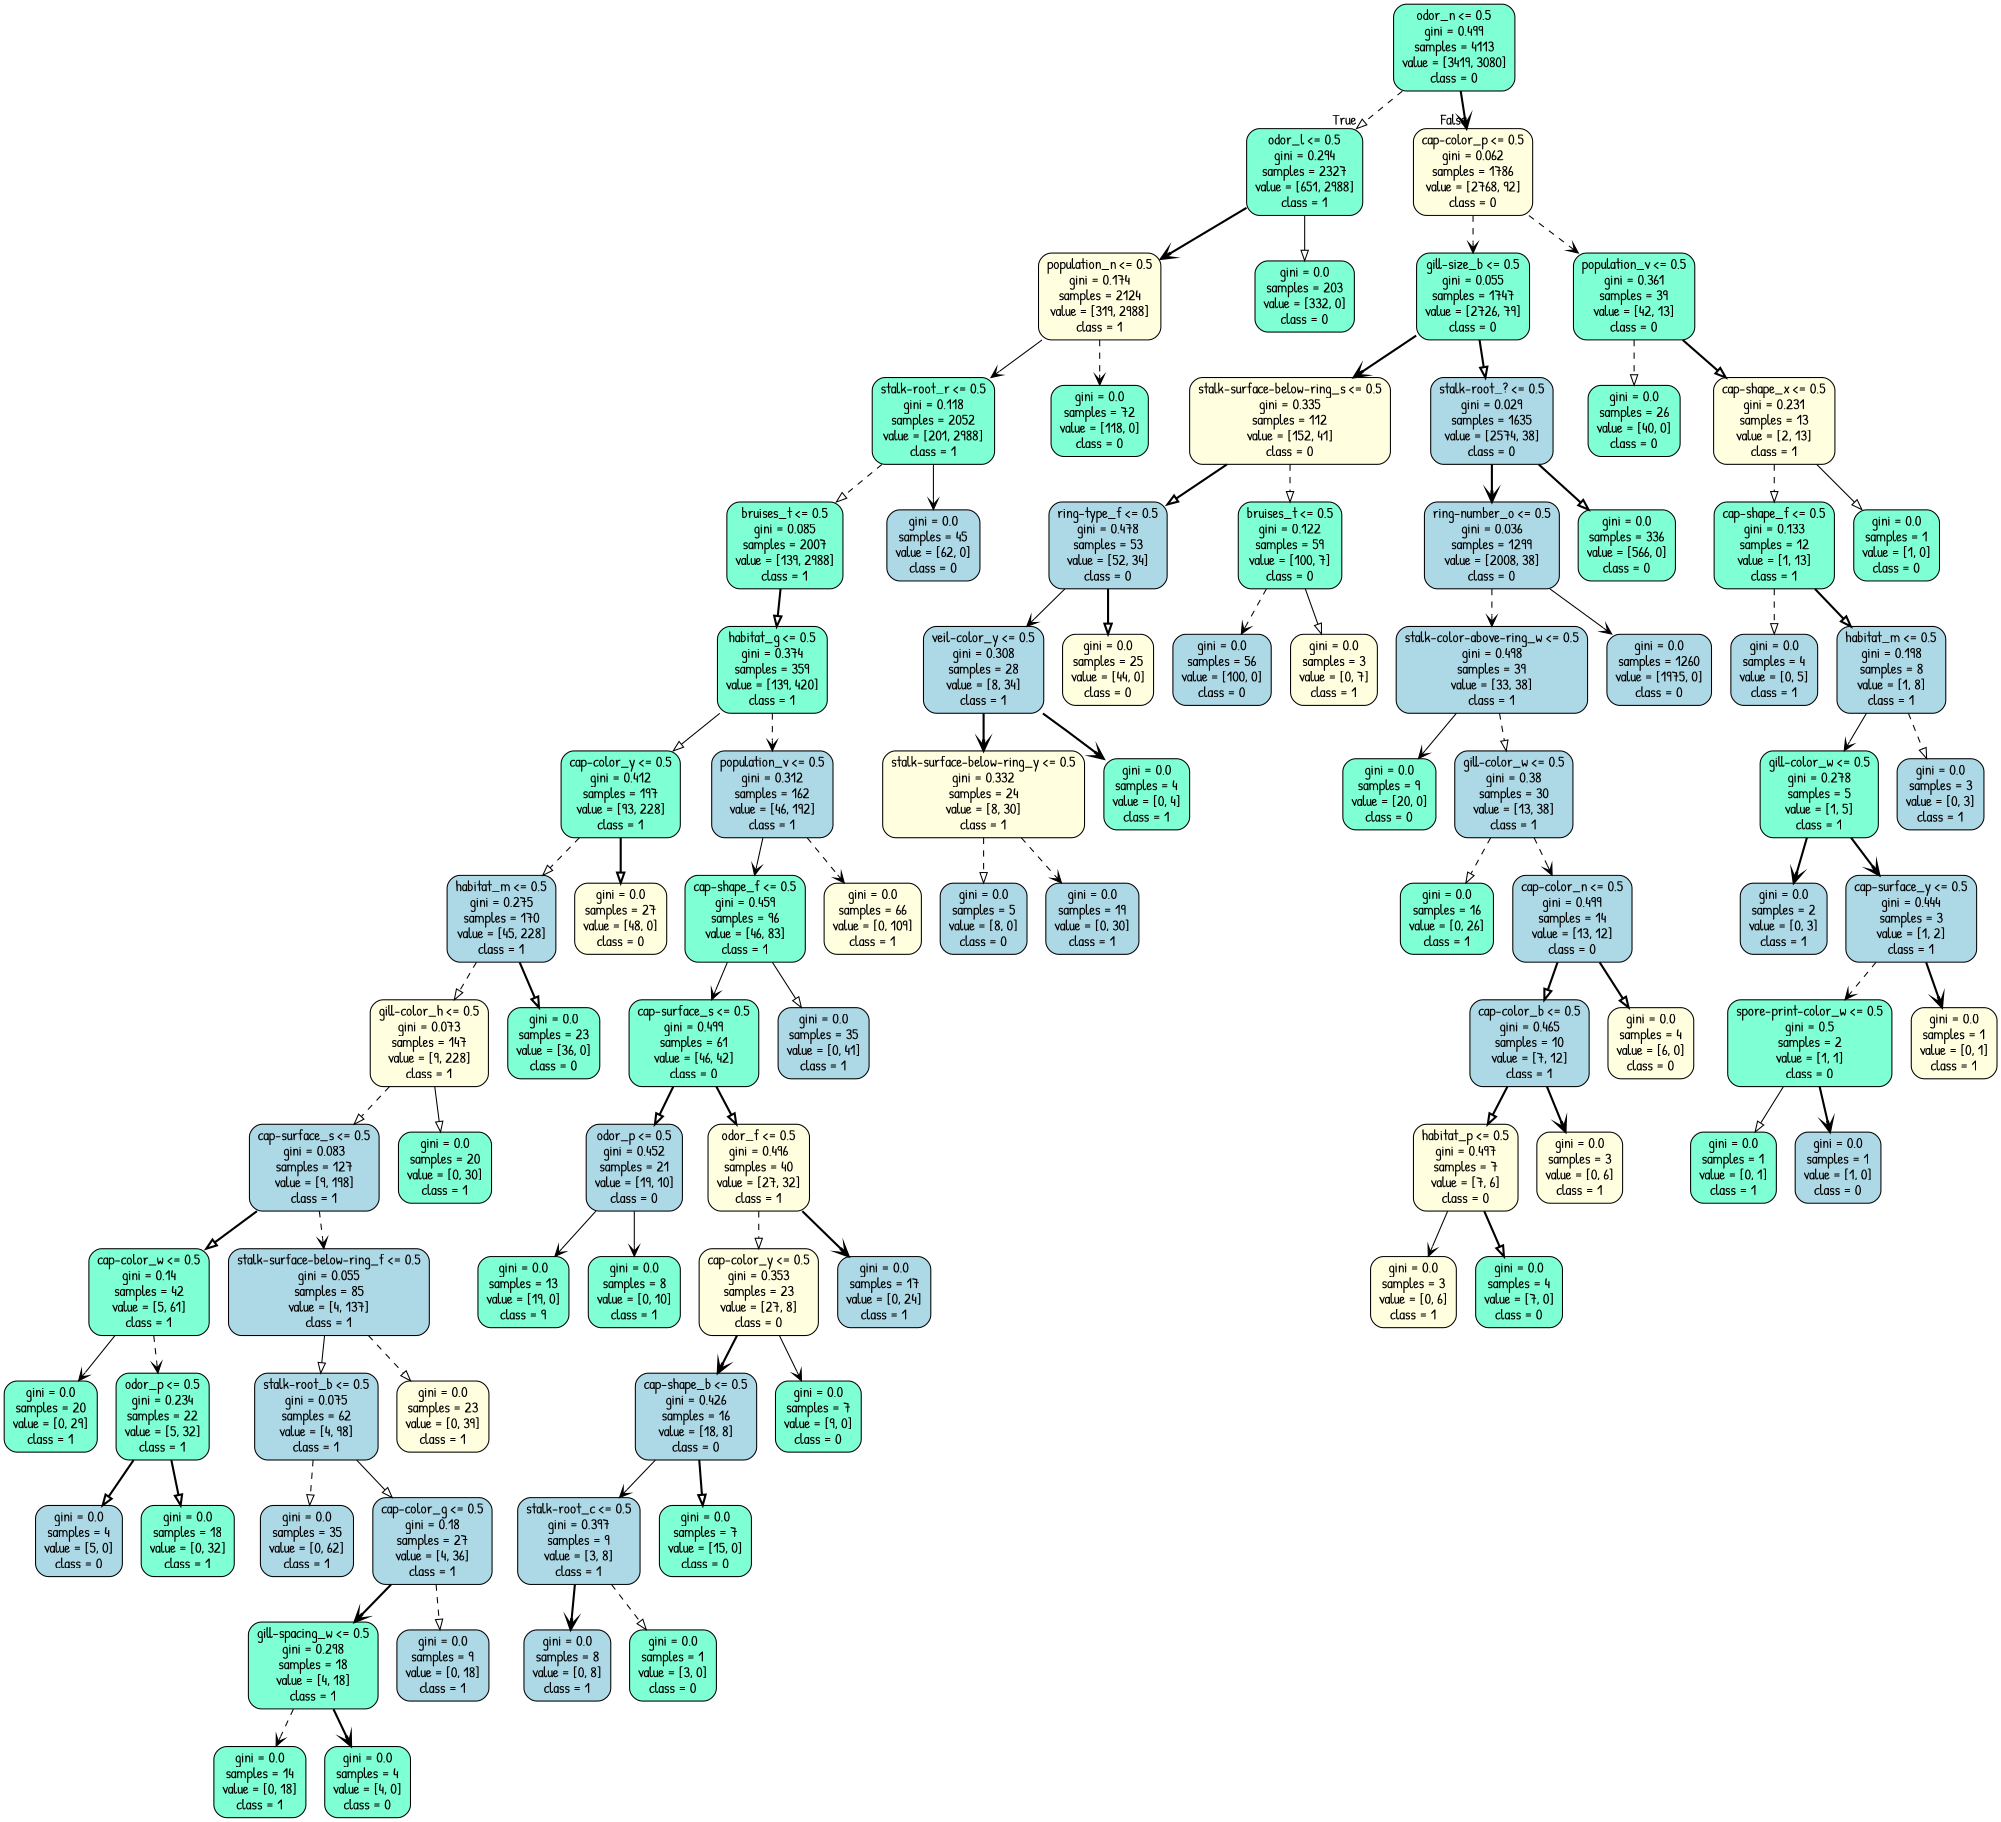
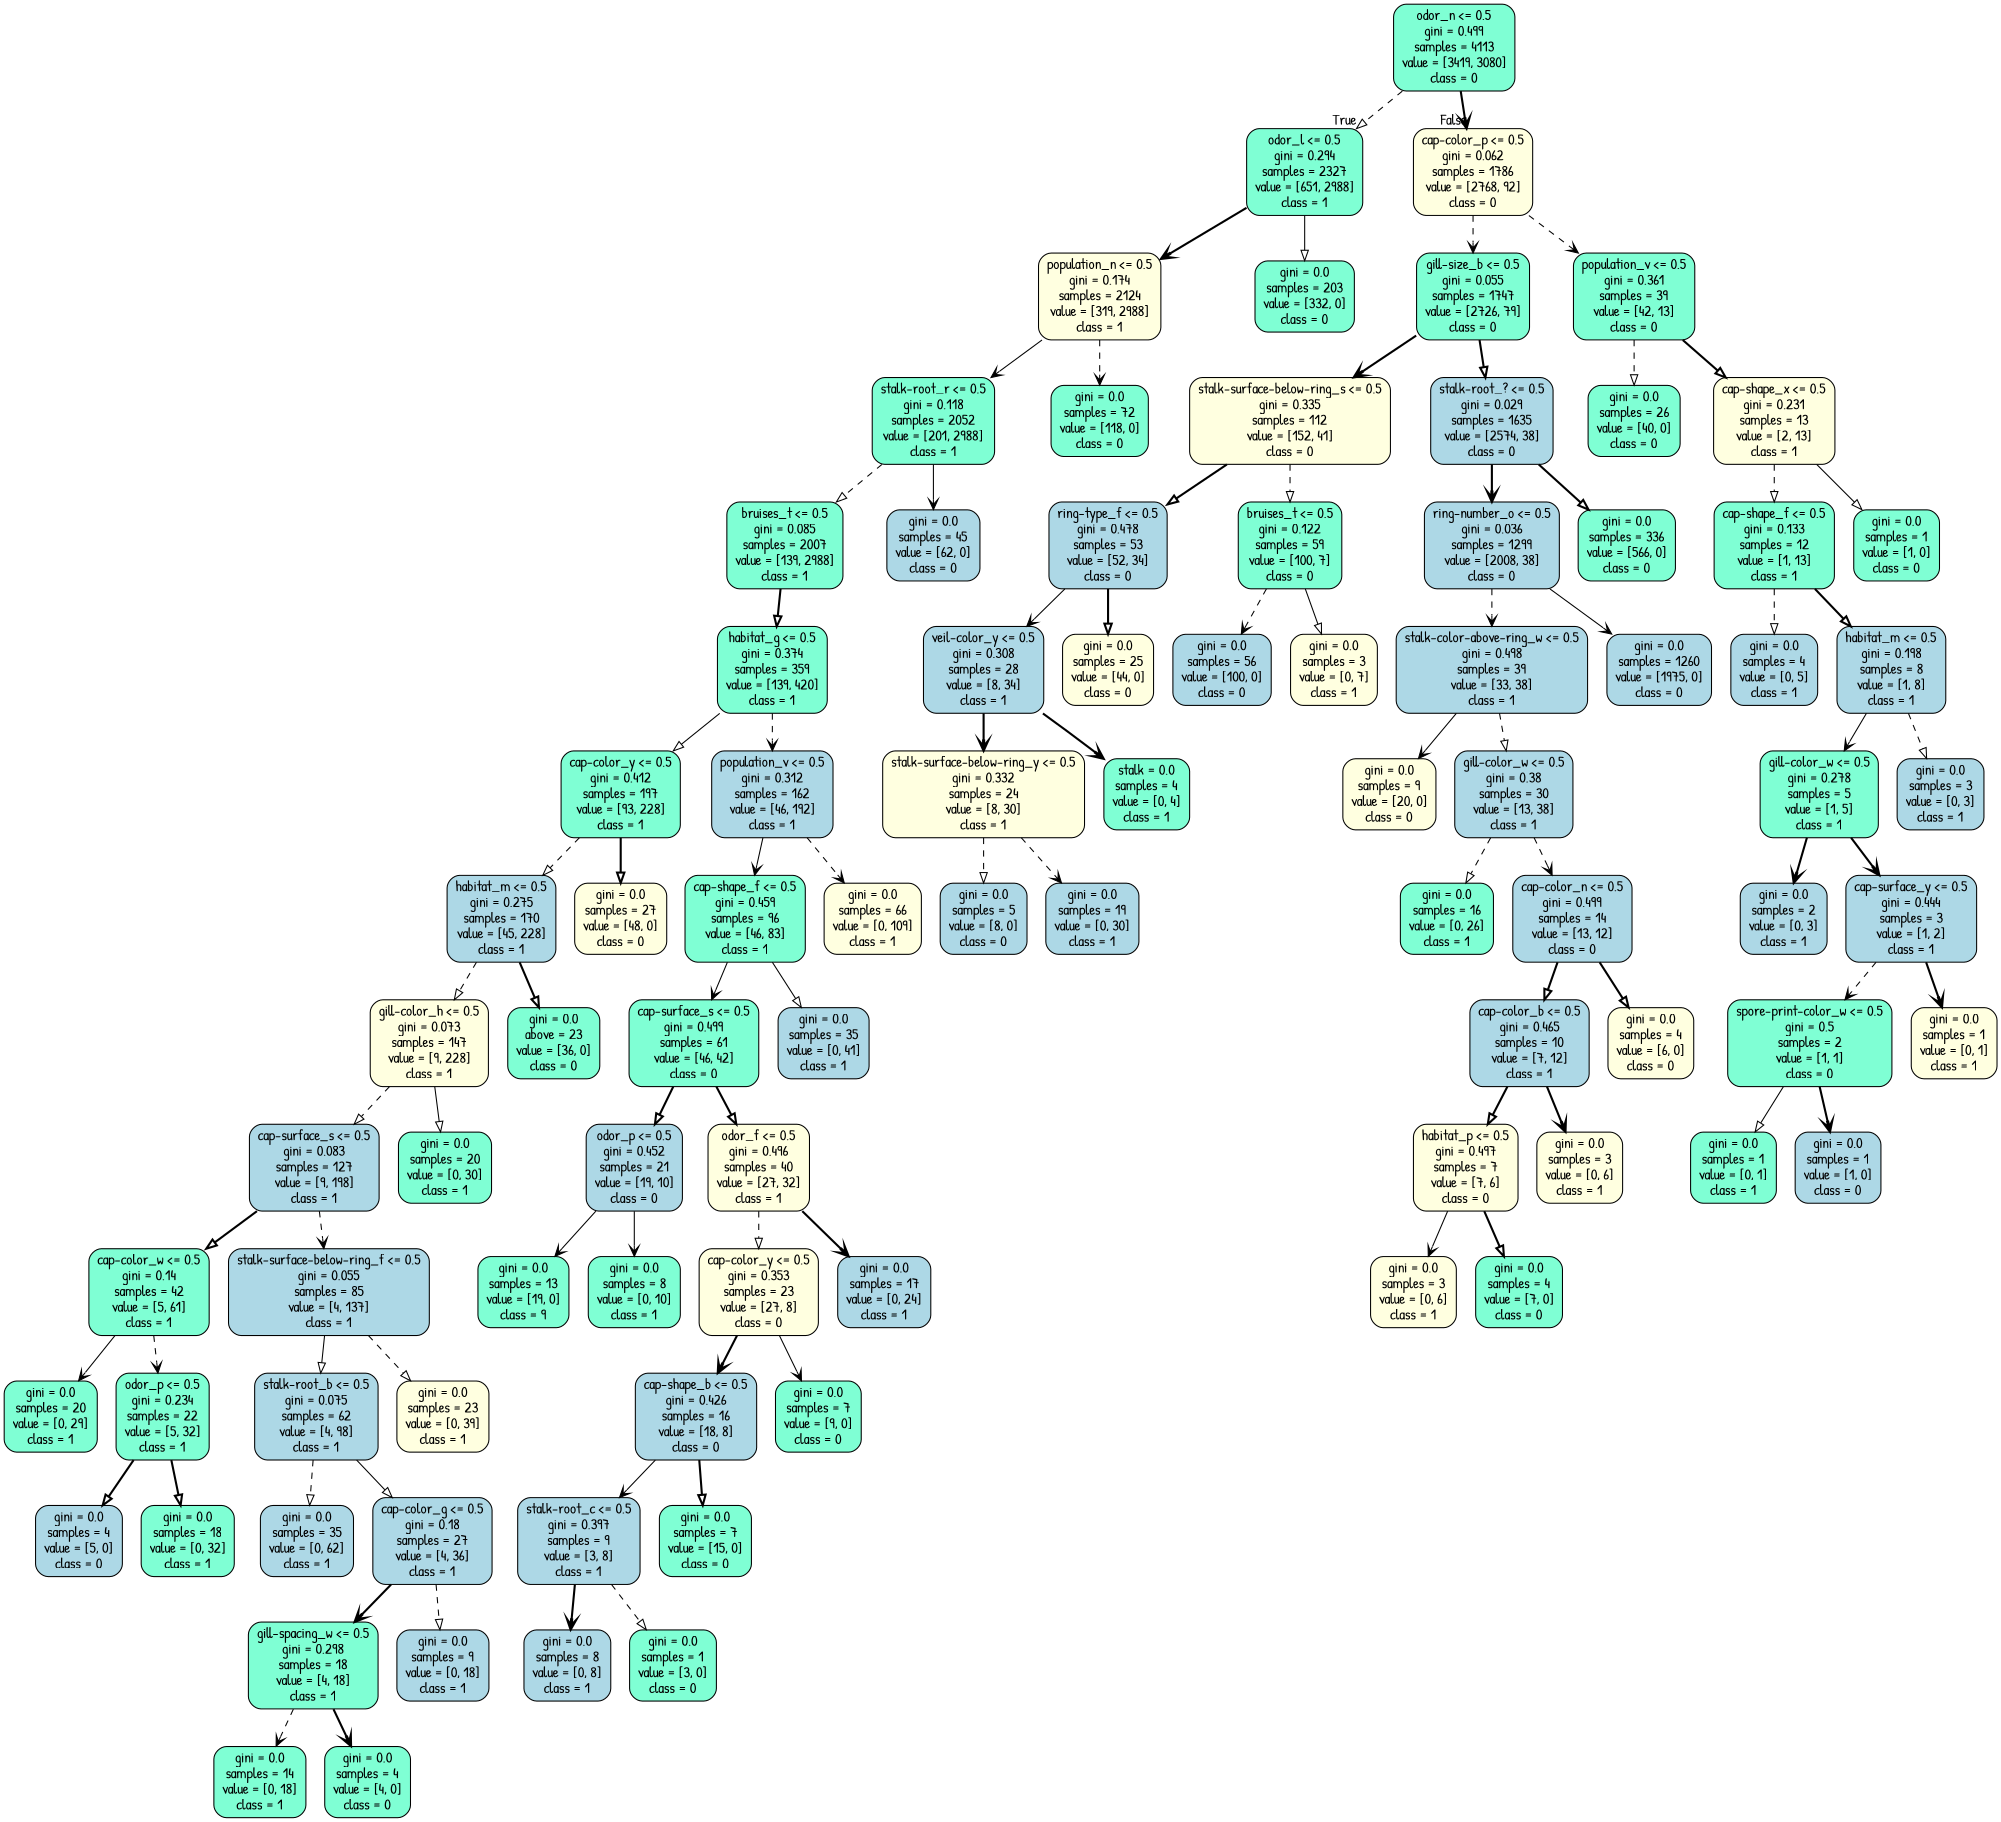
(1147, 794) -> (1147, 794)
(1389, 794) -> (1389, 794)
(554, 1043) -> (554, 1043)
